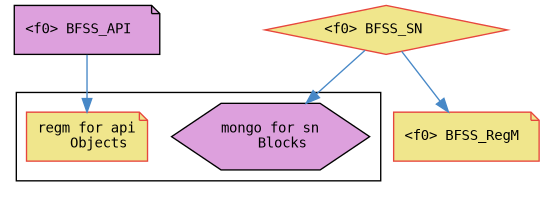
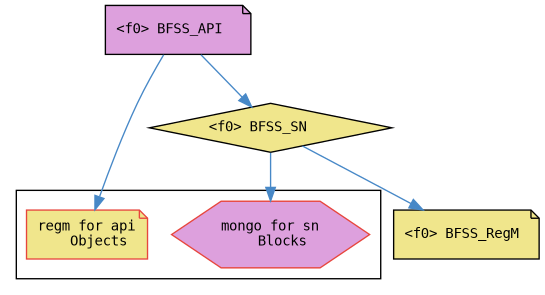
(386, 30) -> (271, 128)
none -> (222, 76)
(271, 137) -> (271, 235)
(466, 137) -> (466, 235)
